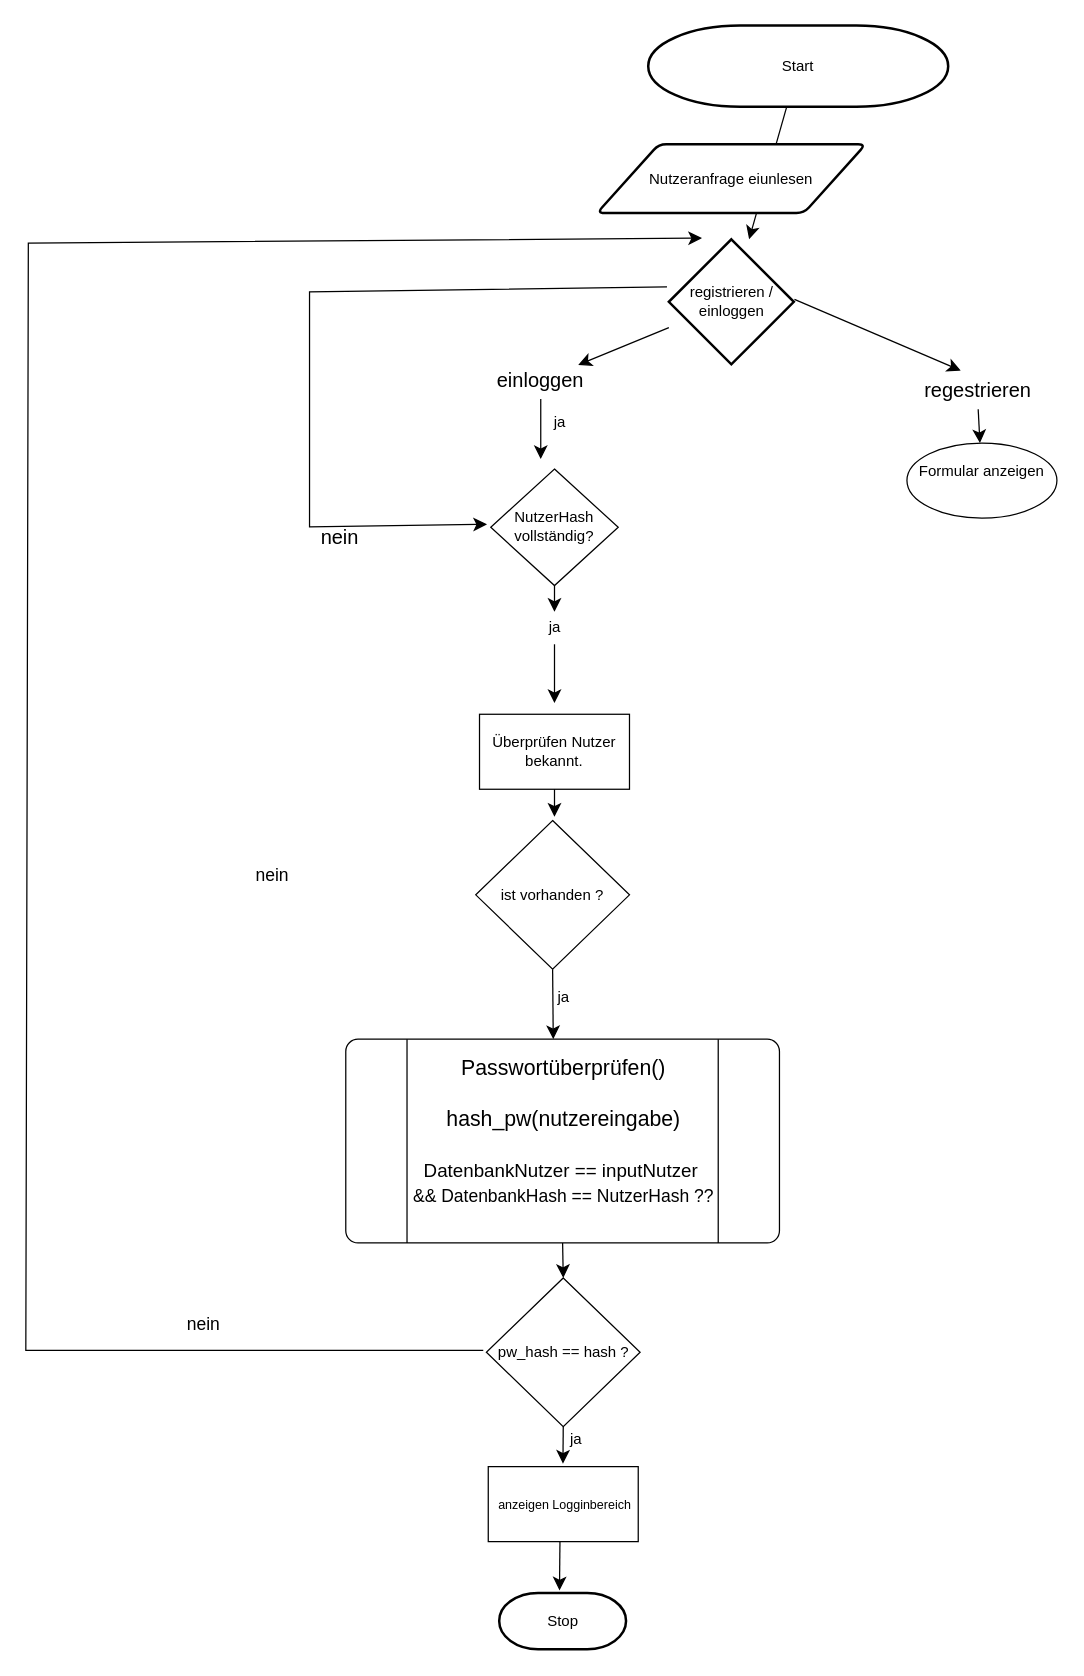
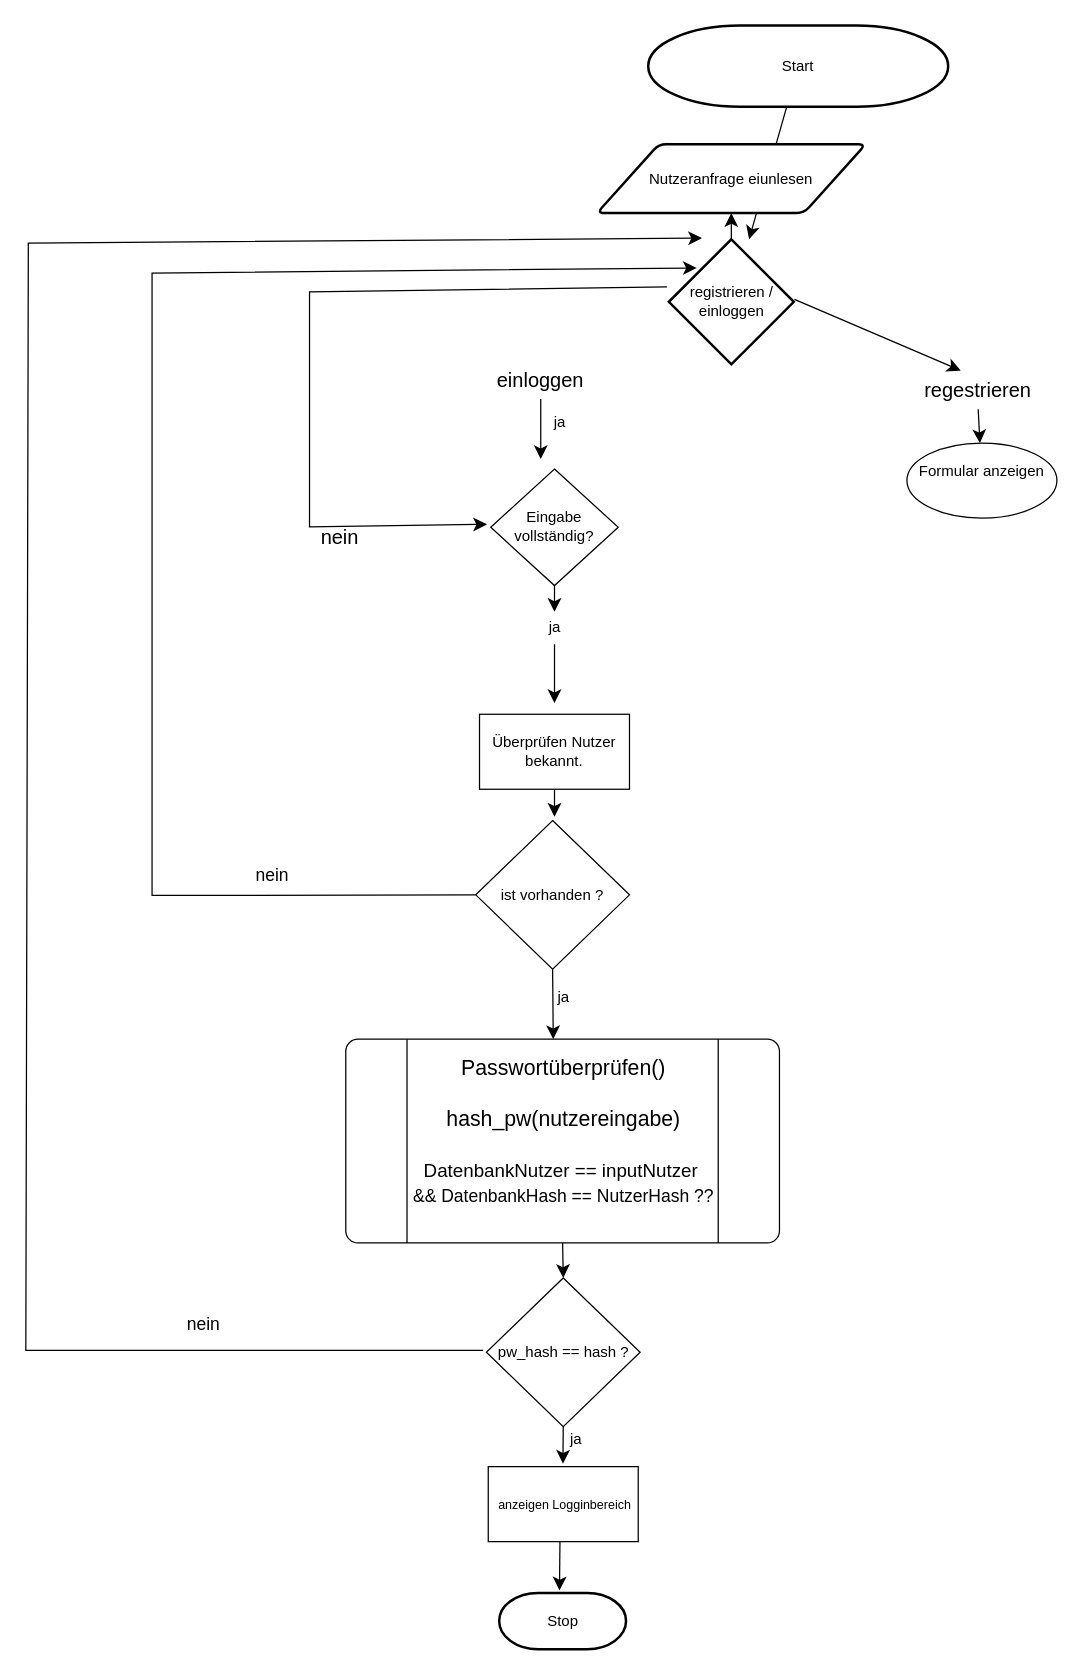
(628, 344) -> (731, 232)
none -> (152, 479)
(554, 527) -> (554, 527)
